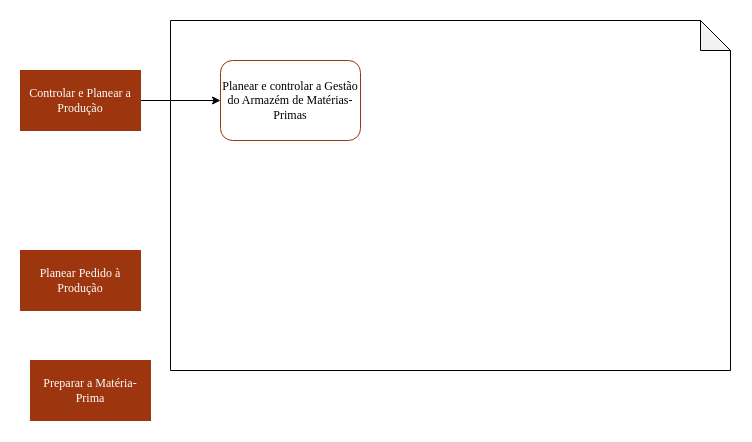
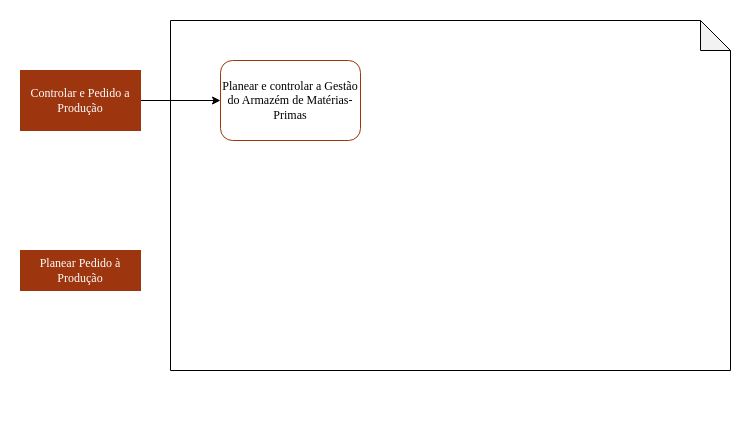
(81, 101) -> (81, 101)
(81, 281) -> (81, 271)
(91, 391) -> none
